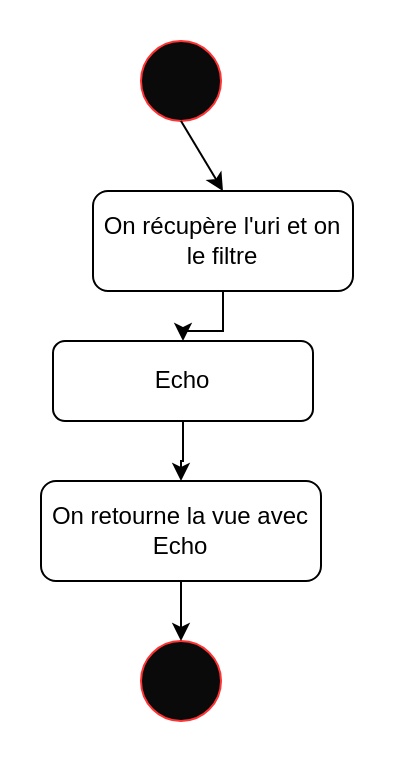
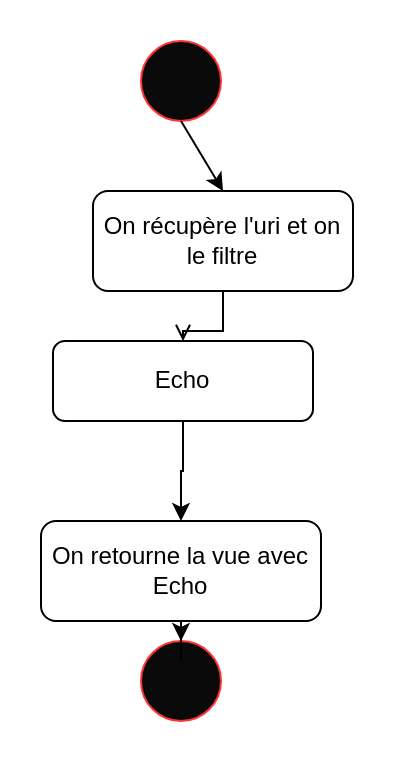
(184, 331) -> (184, 331)
(181, 531) -> (181, 571)
